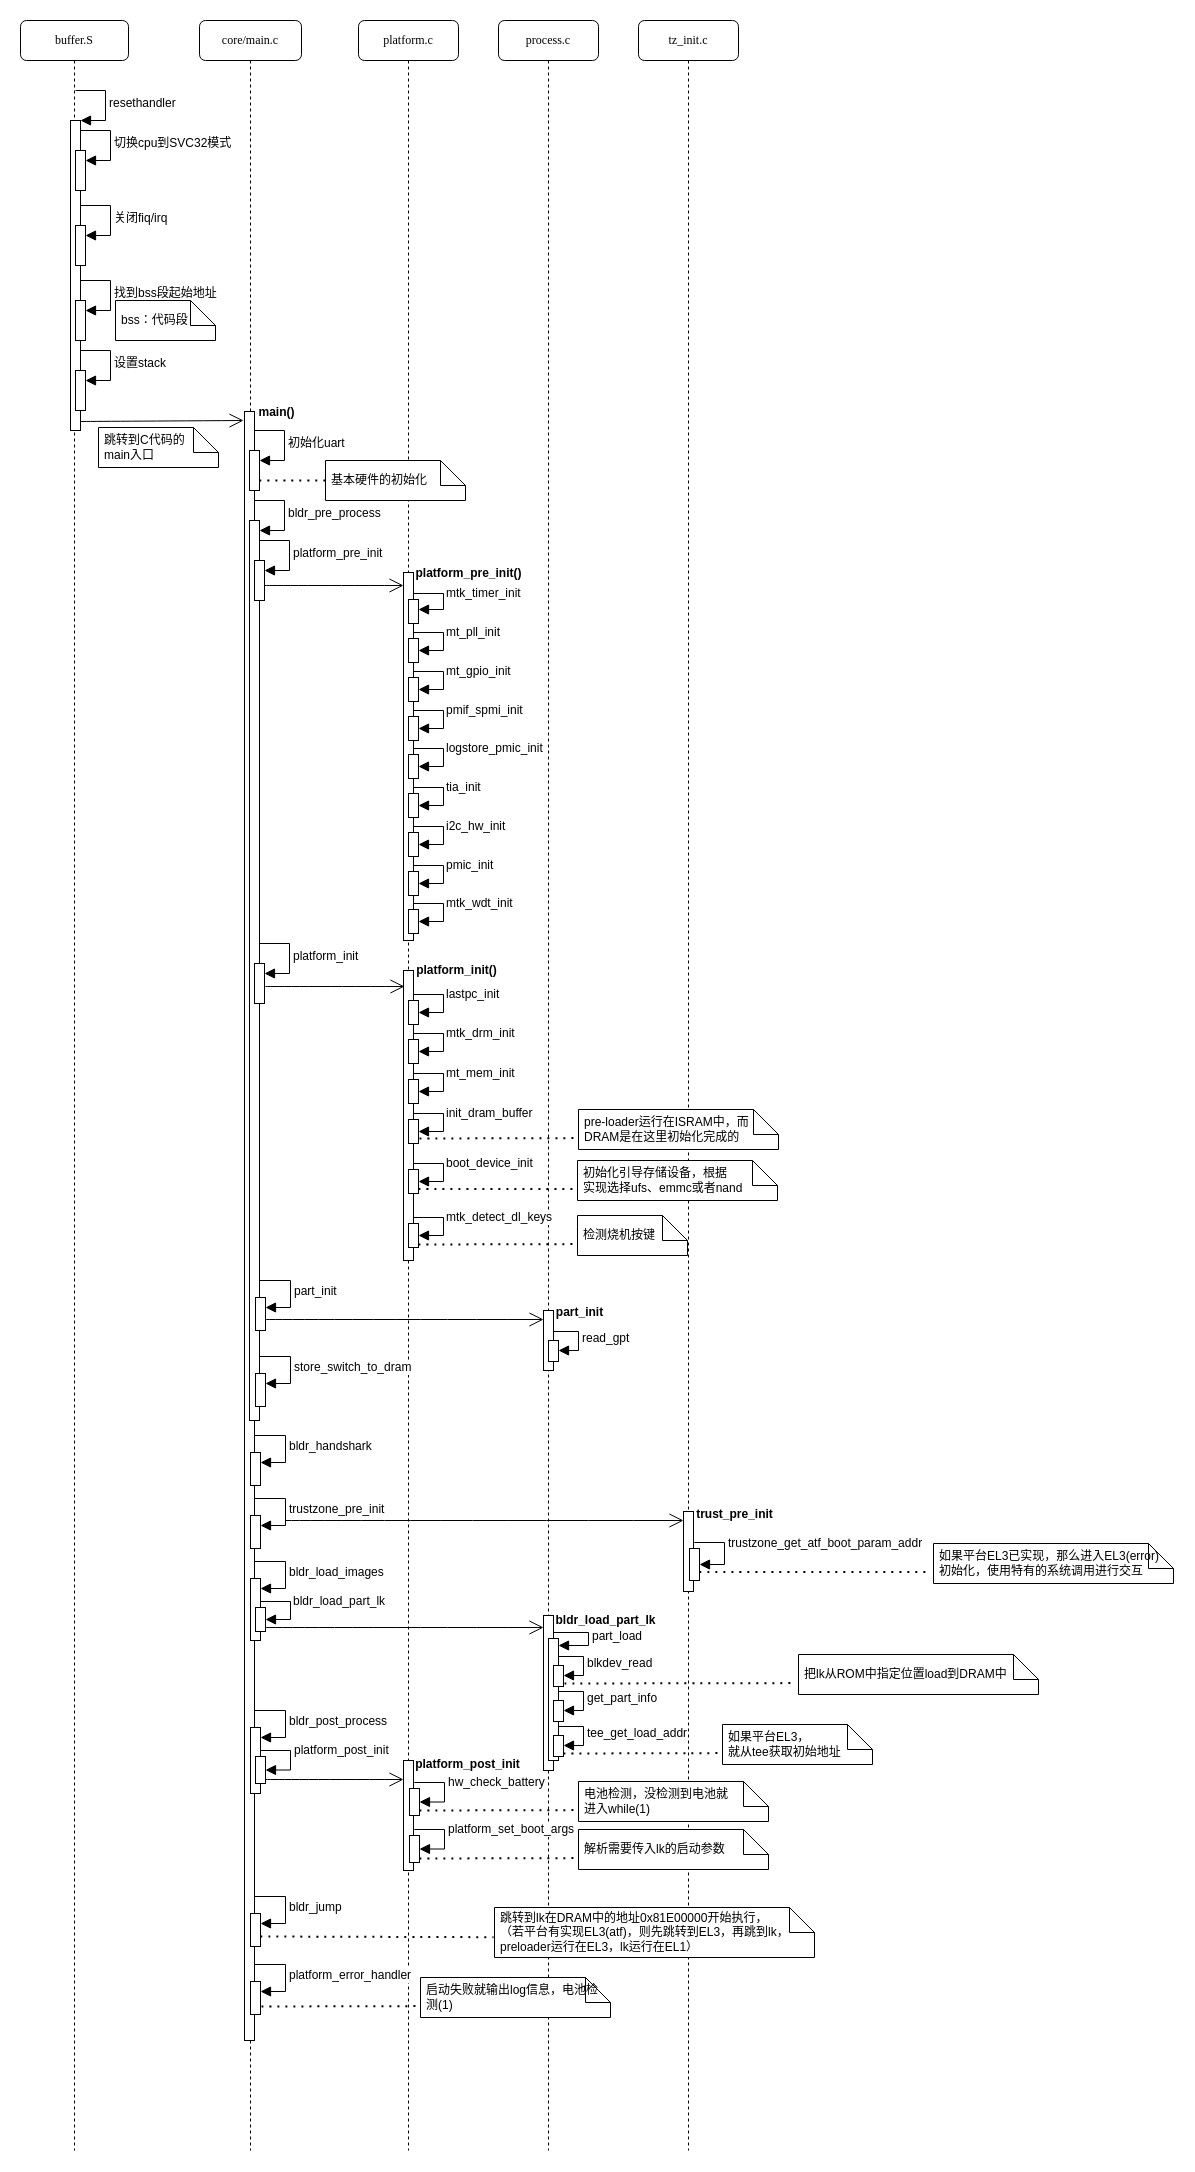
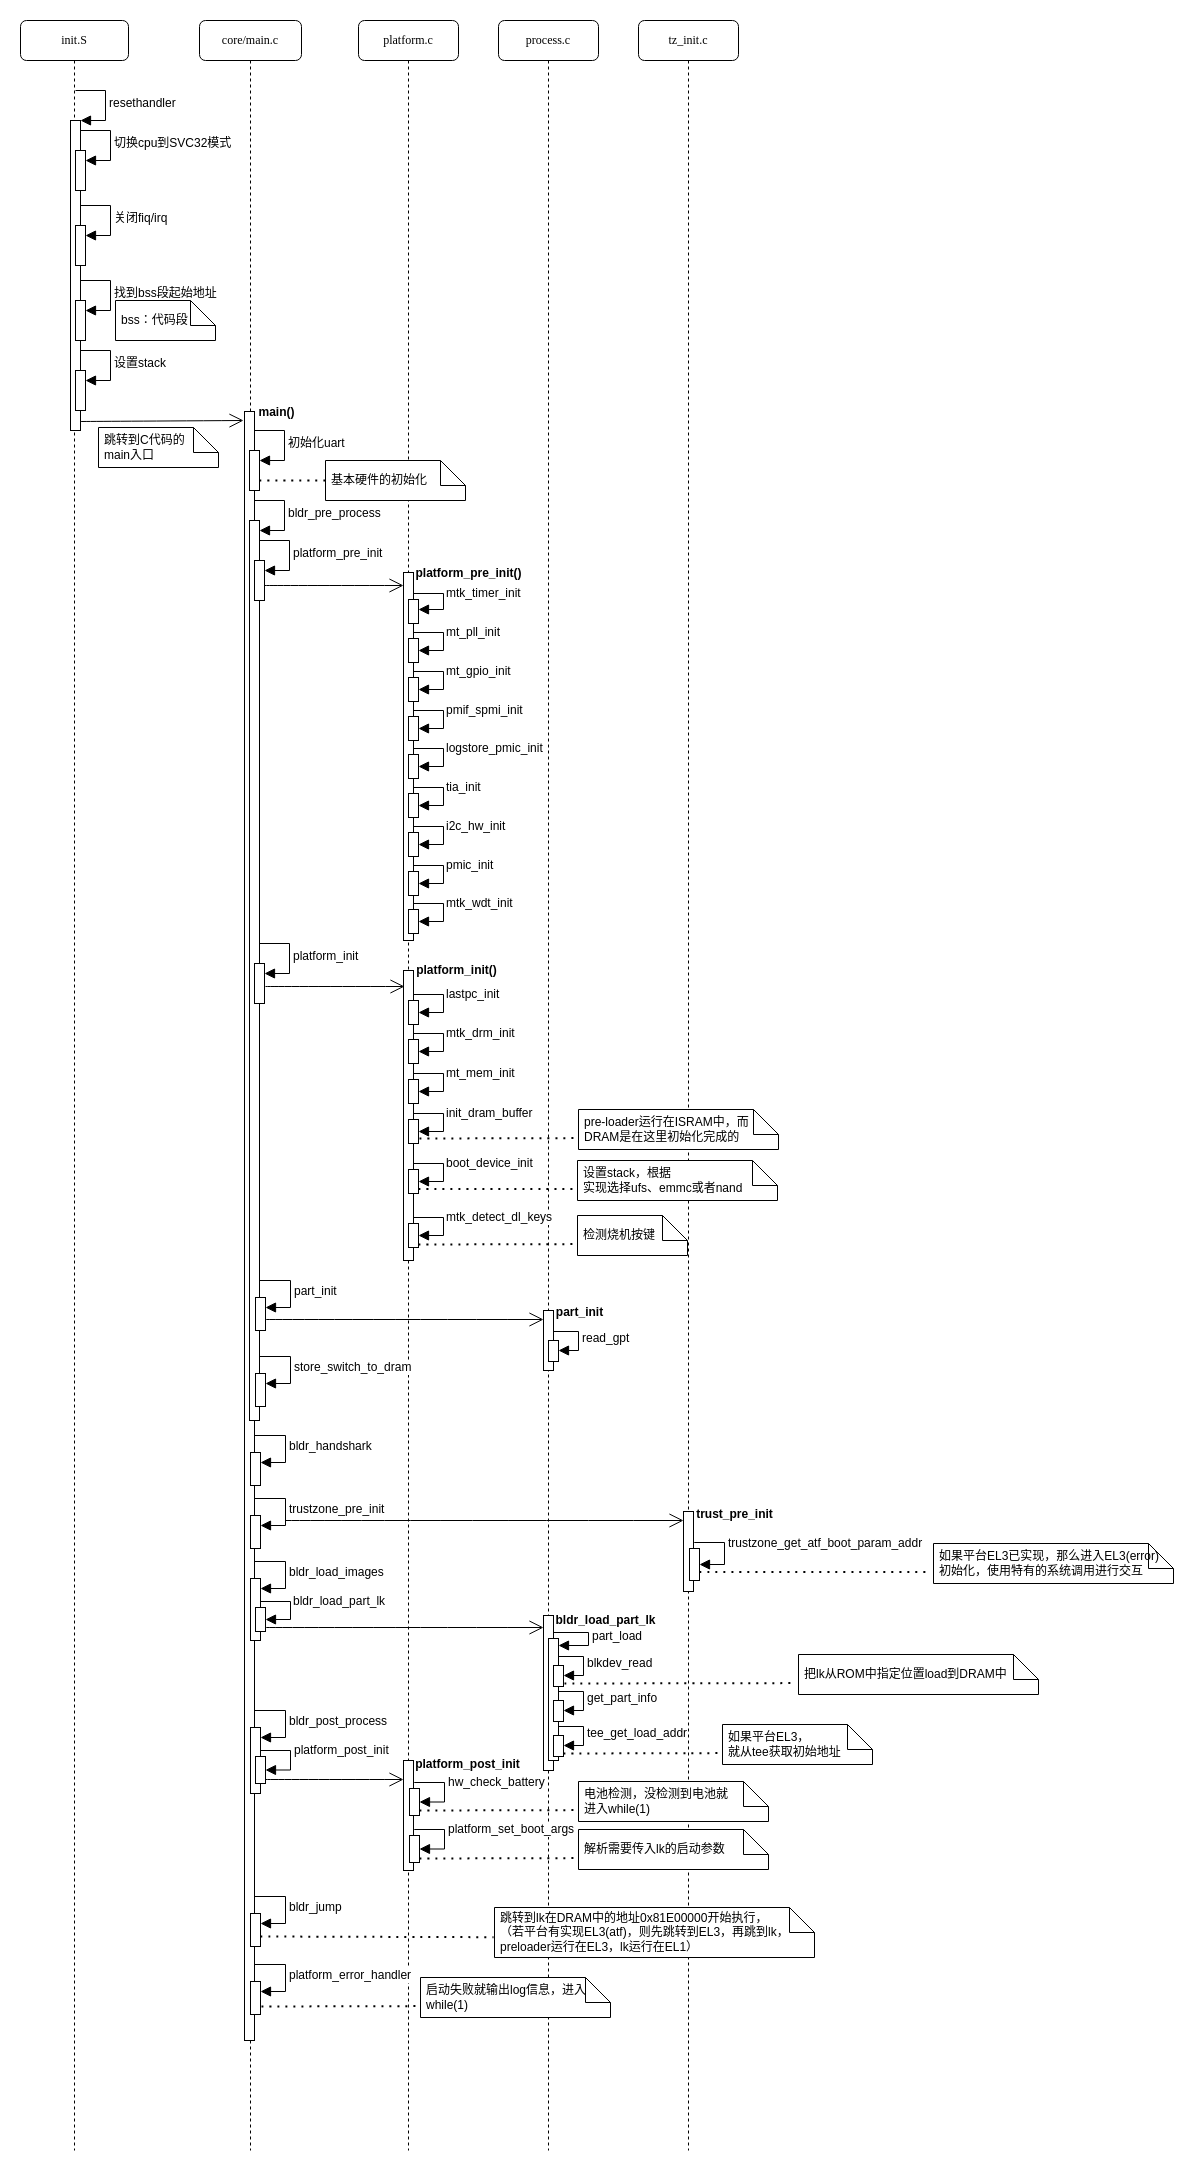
(75, 41) -> (75, 41)
(662, 1181) -> (662, 1181)
(517, 1998) -> (517, 1998)
